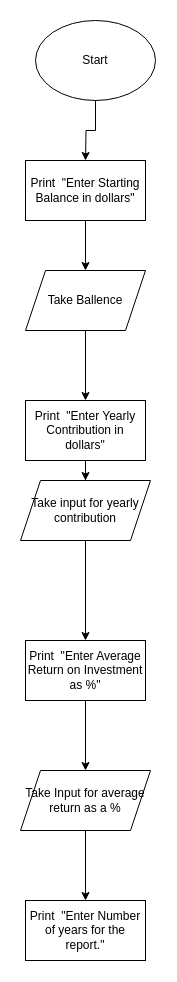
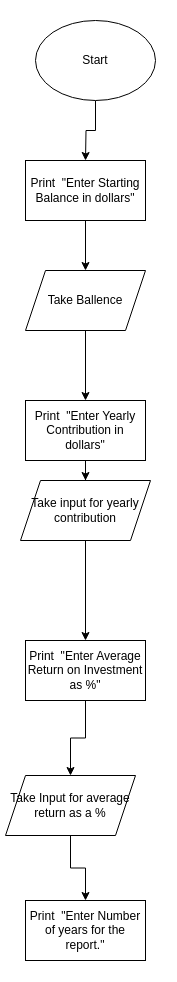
(86, 801) -> (71, 806)
